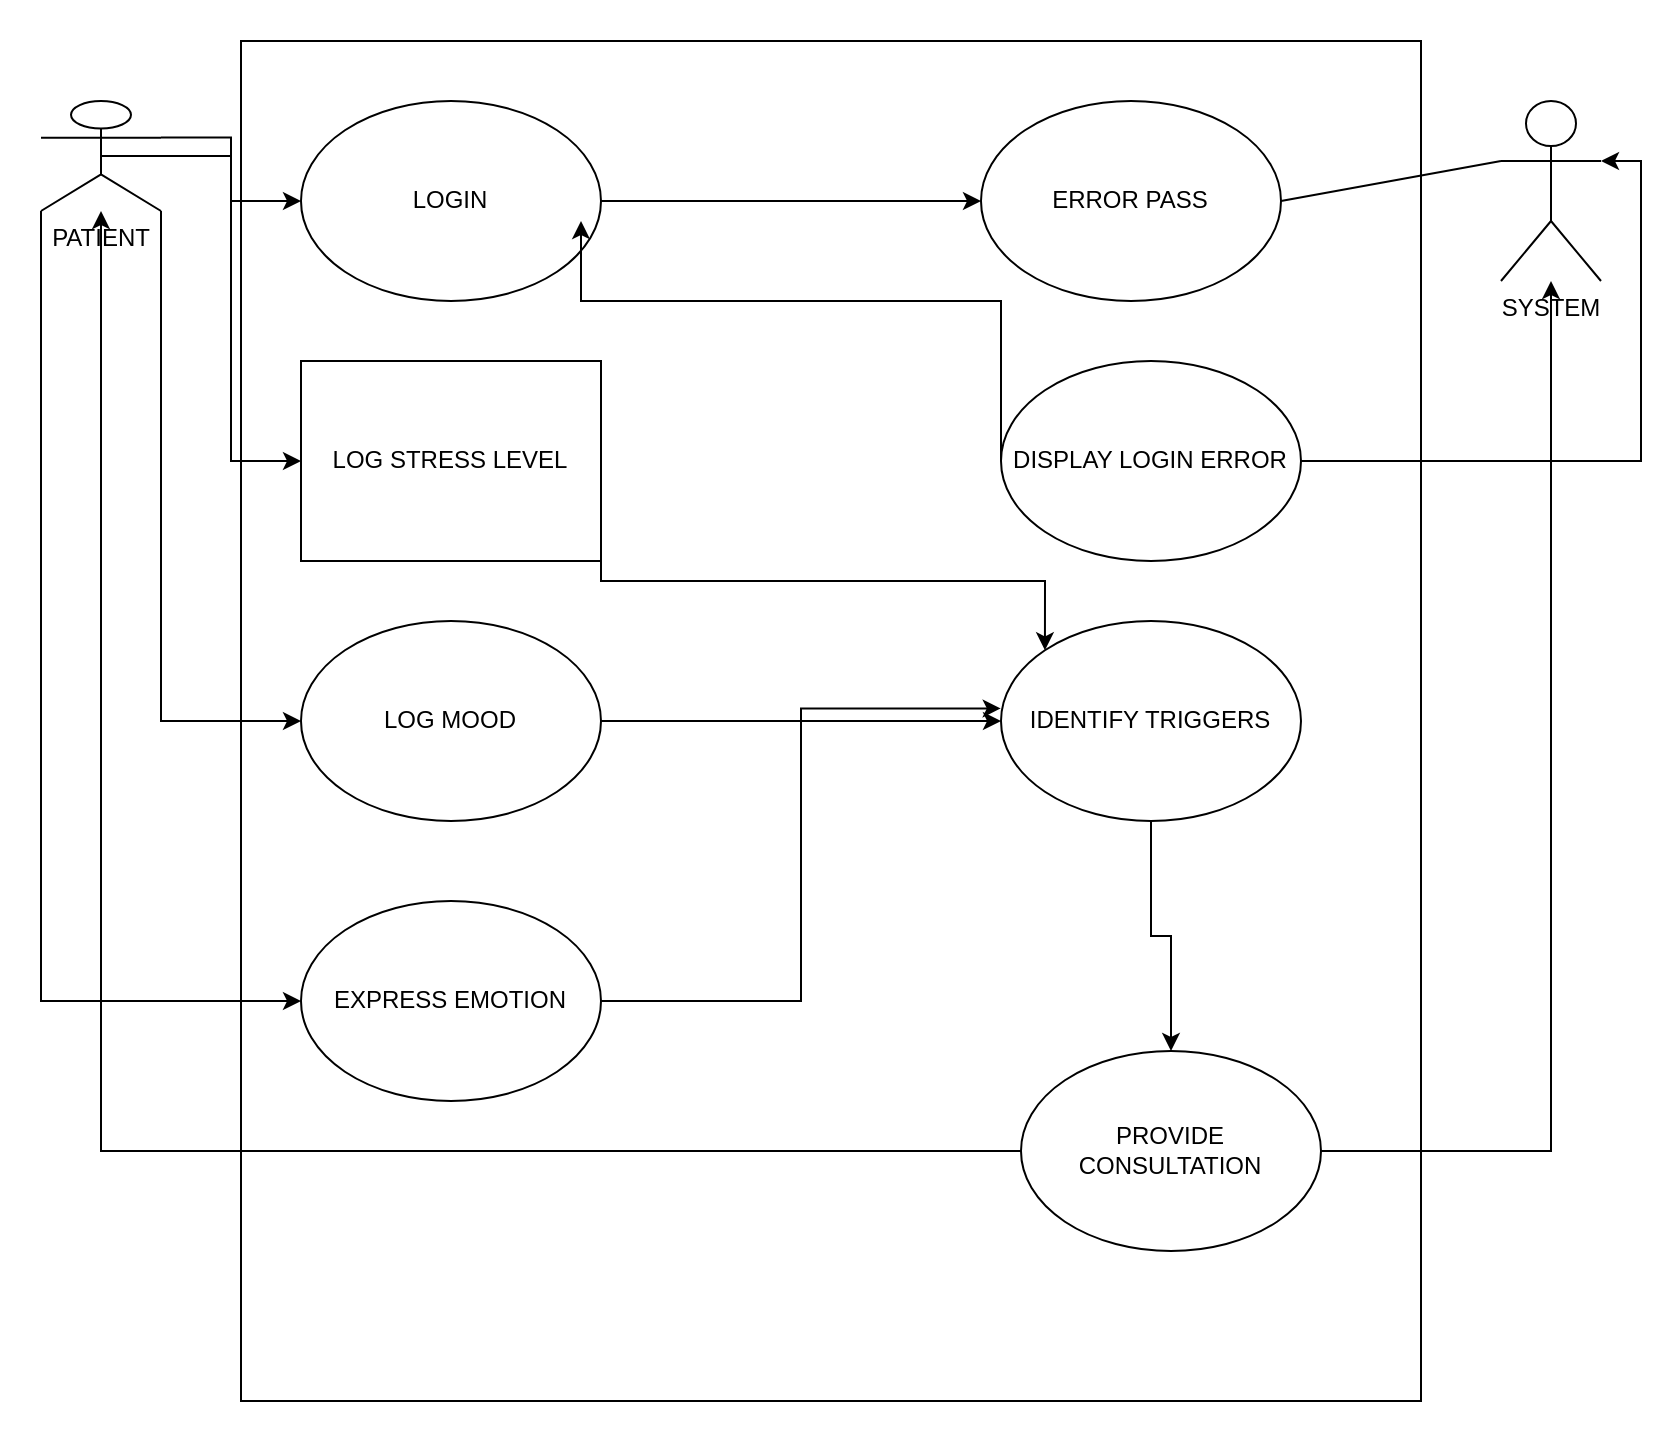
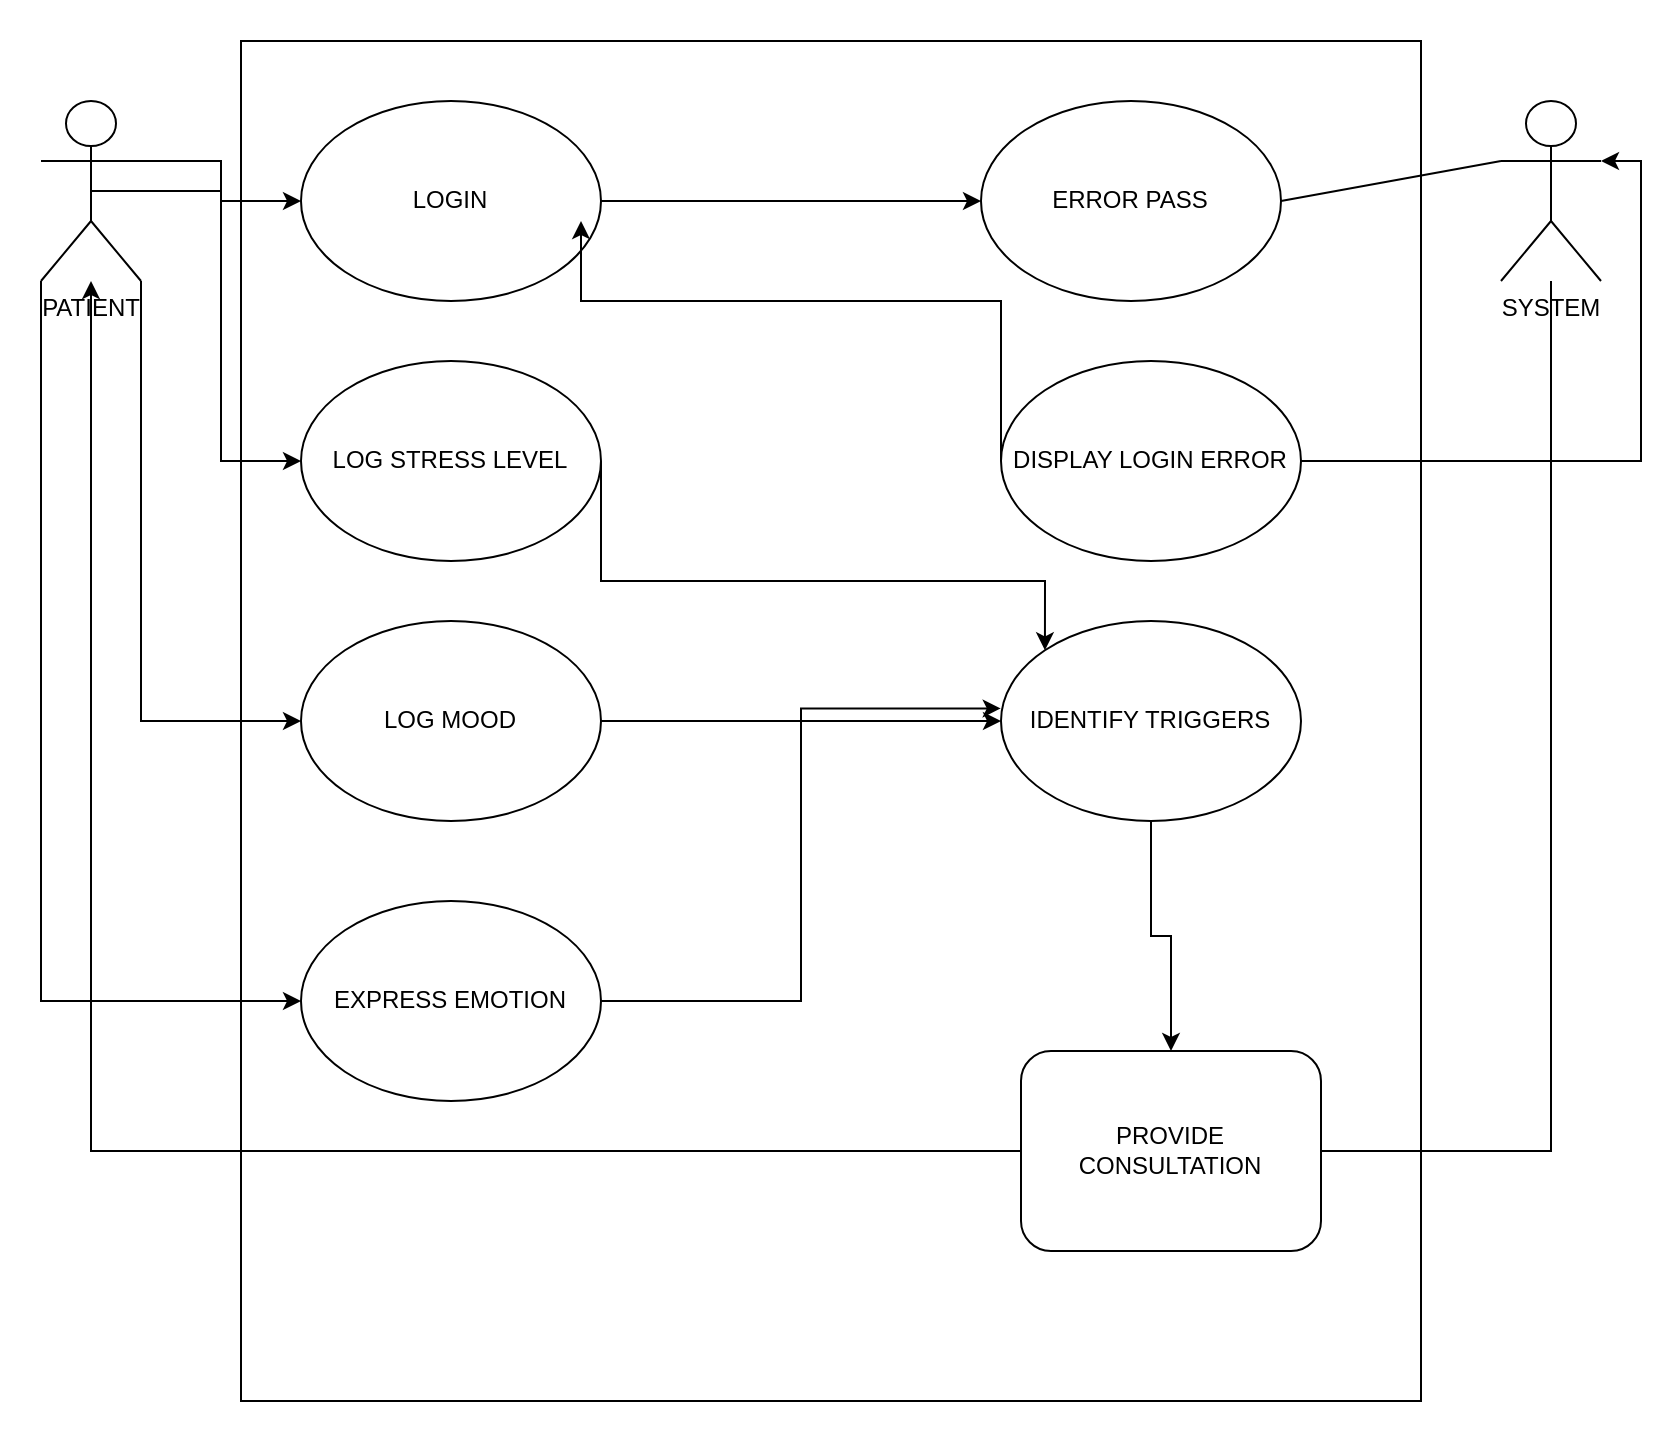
(101, 156) -> (91, 191)
(1551, 296) -> (1551, 289)
(451, 461) -> (451, 461)
(1171, 1151) -> (1171, 1151)
